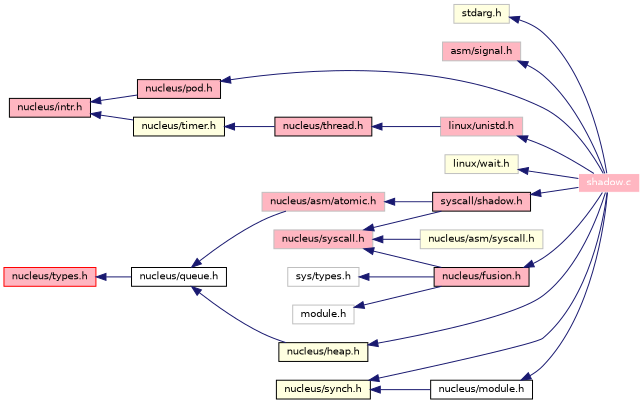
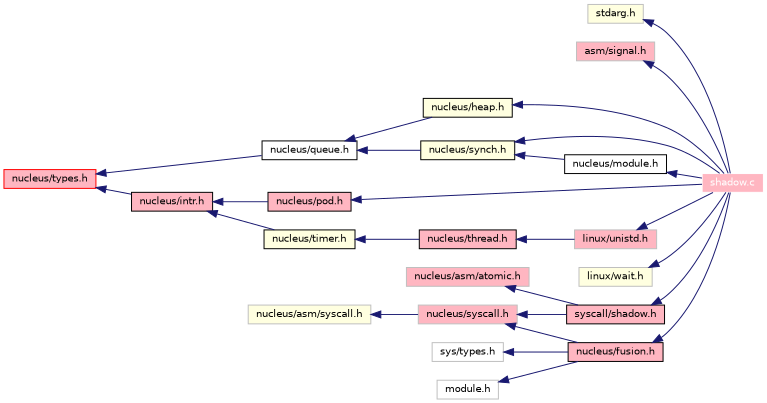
none -> (119, 192)
(241, 232) -> (394, 150)
(402, 239) -> (400, 314)
